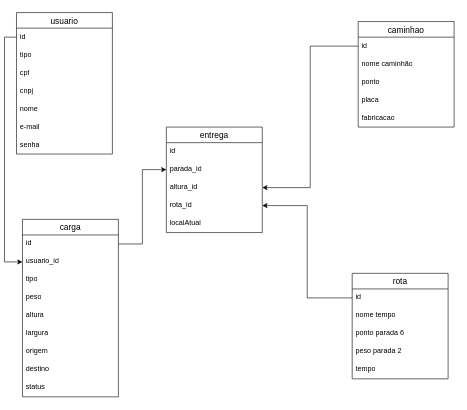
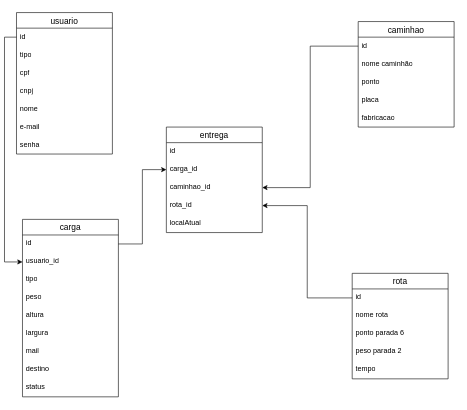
(187, 169) -> (185, 169)
(186, 187) -> (190, 187)
(375, 315) -> (373, 315)
(37, 351) -> (32, 351)
